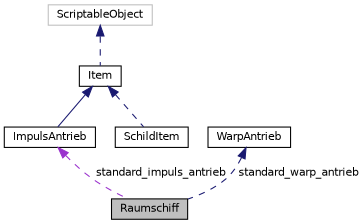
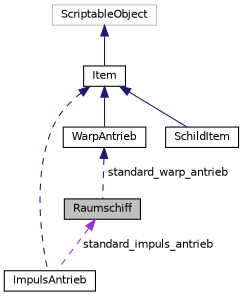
(100, 51) -> (105, 51)
(72, 111) -> (41, 176)
(129, 111) -> (158, 110)
none -> (105, 112)
(95, 180) -> (73, 250)
